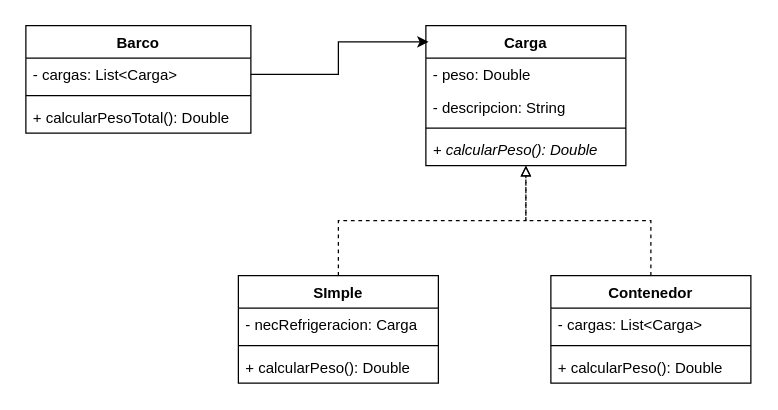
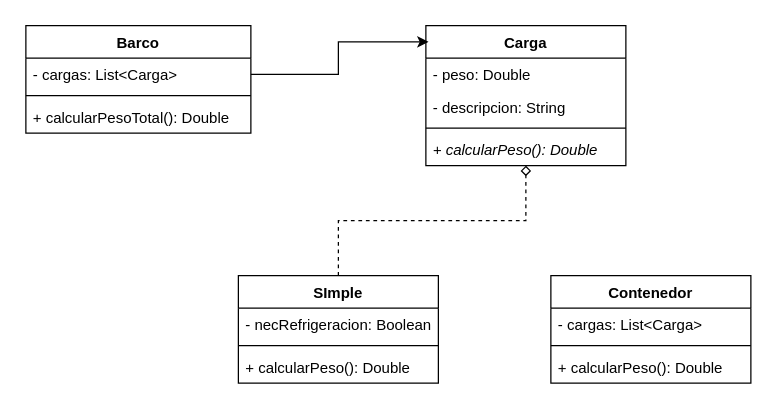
(523, 221) -> (523, 221)
(617, 221) -> none
(340, 325) -> (347, 325)
